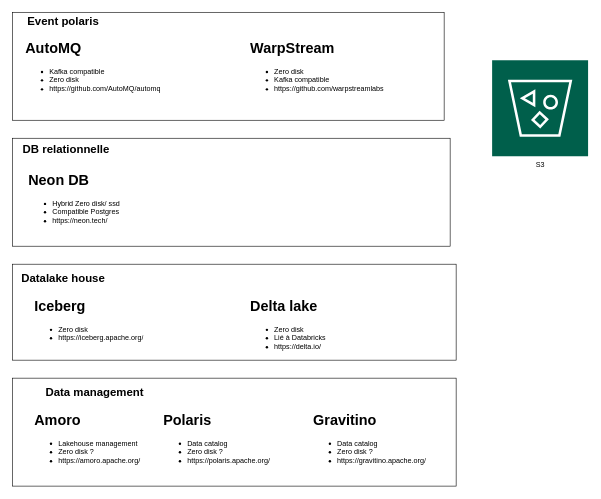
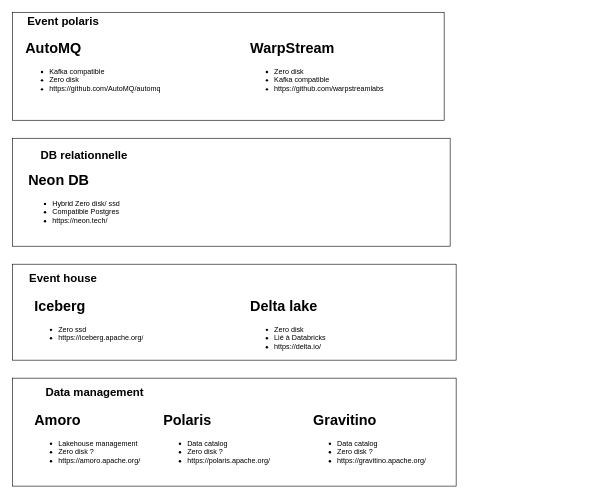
(540, 108) -> none
(66, 150) -> (84, 156)
(63, 279) -> (63, 279)
(85, 311) -> (85, 311)
